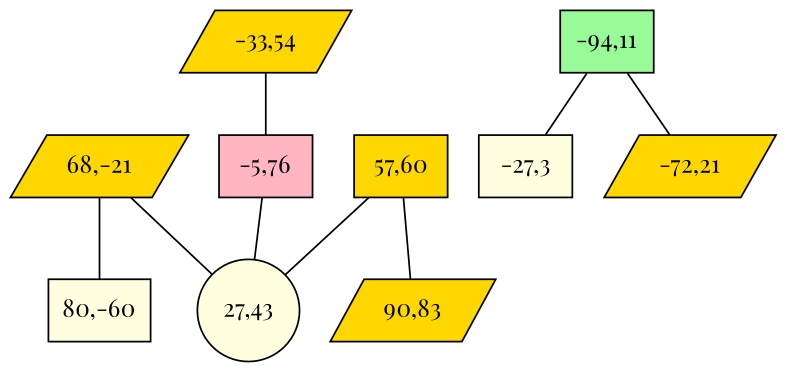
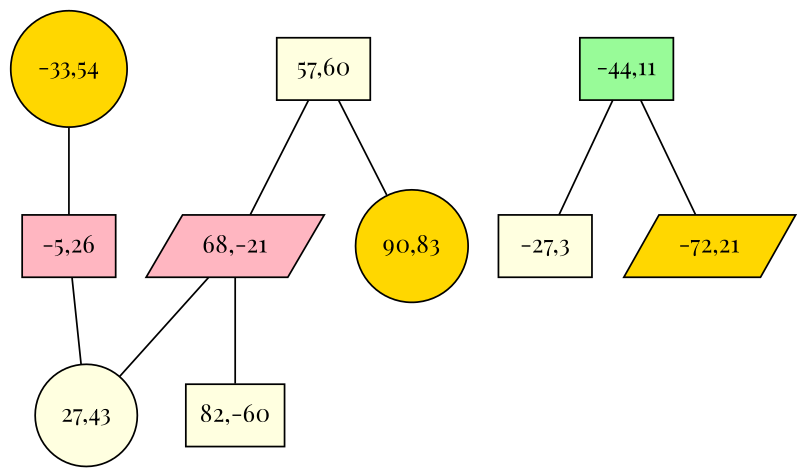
(266, 42) -> (69, 69)
(607, 42) -> (627, 69)
(100, 166) -> (235, 246)
(266, 166) -> (69, 246)
(401, 166) -> (324, 69)
(327, 236) -> (279, 157)
(100, 310) -> (235, 415)
(413, 310) -> (412, 246)
